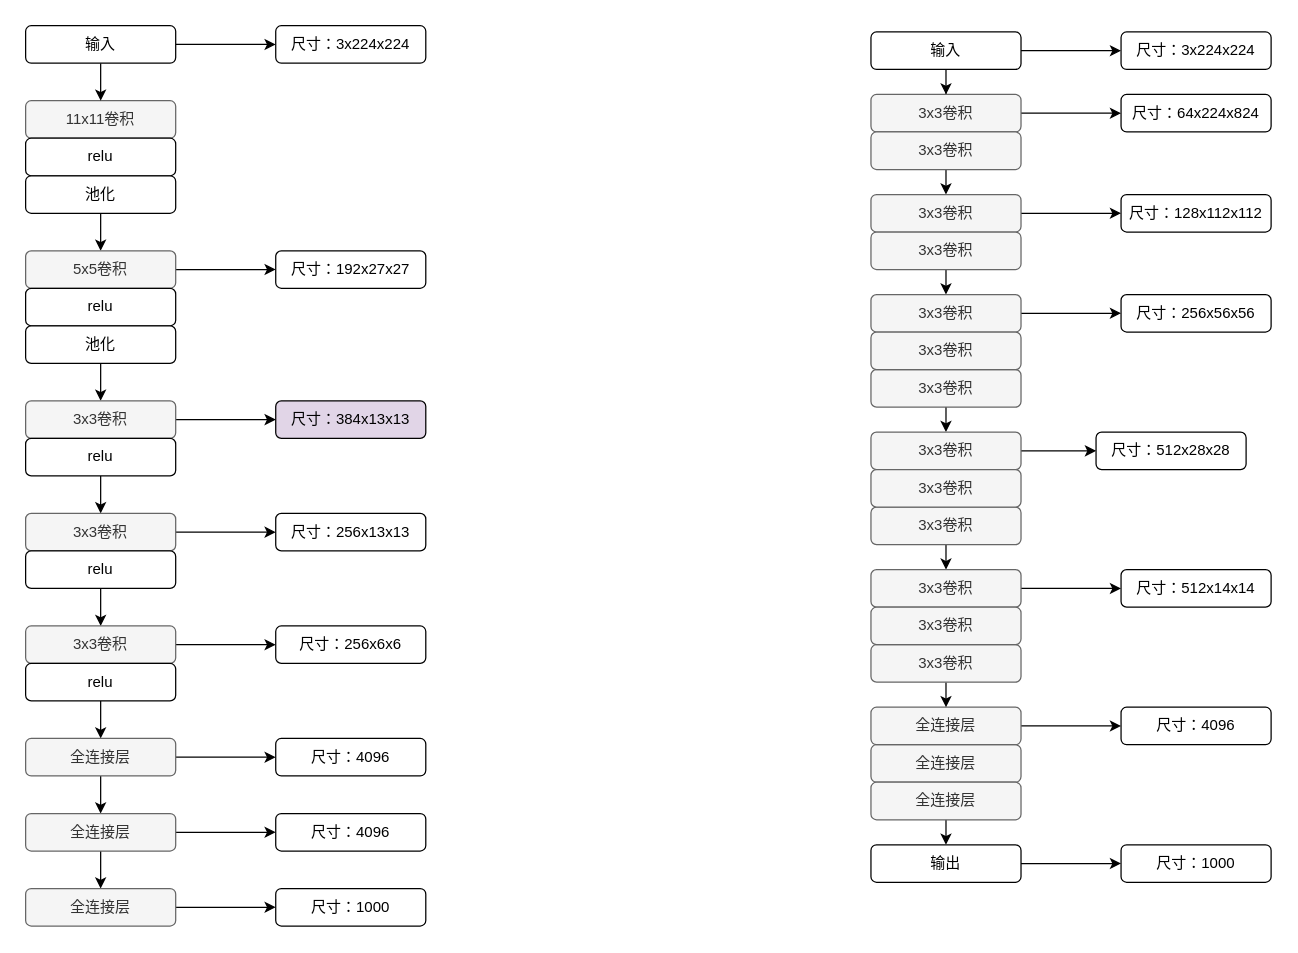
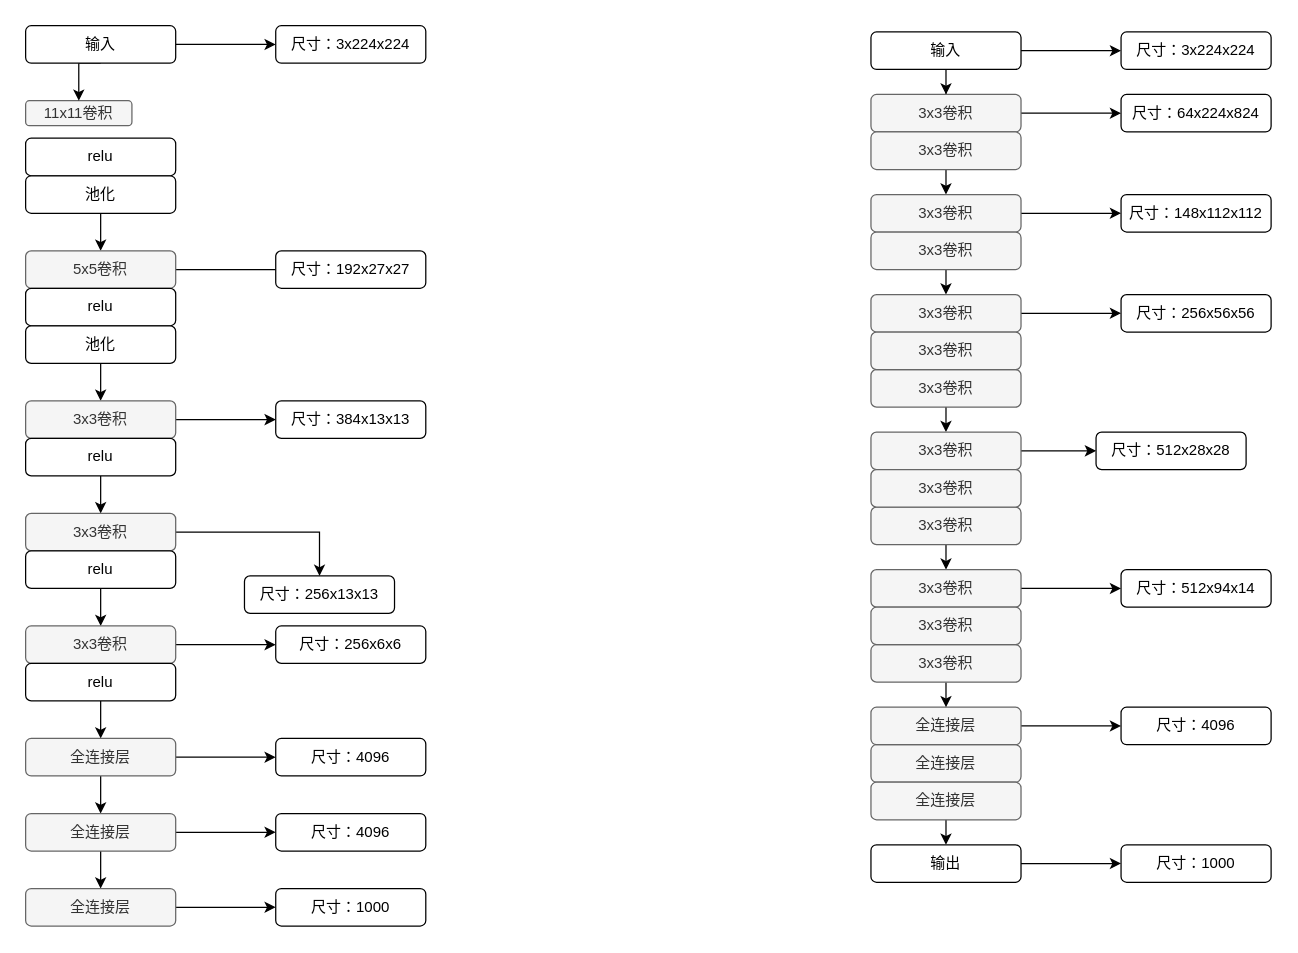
(101, 119) -> (79, 113)
(1196, 213) -> (1196, 213)
(266, 269) -> (269, 269)
(351, 419) -> (351, 419)
(351, 532) -> (319, 594)
(1196, 588) -> (1196, 588)
